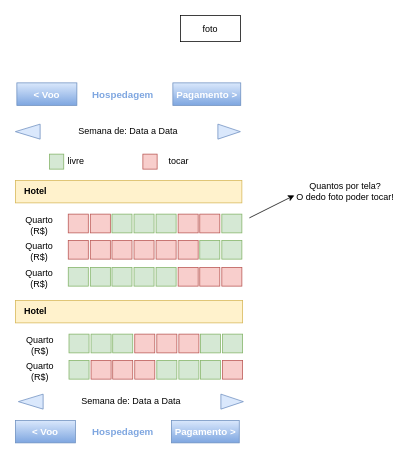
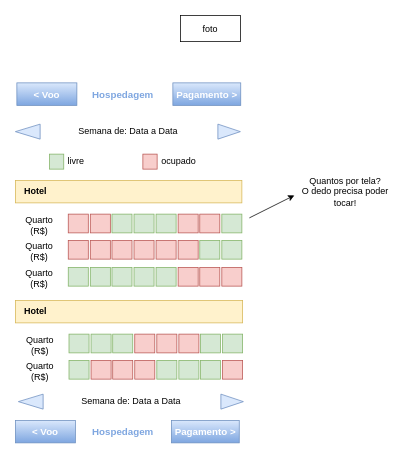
(179, 162) -> (179, 162)
(345, 192) -> (345, 192)
